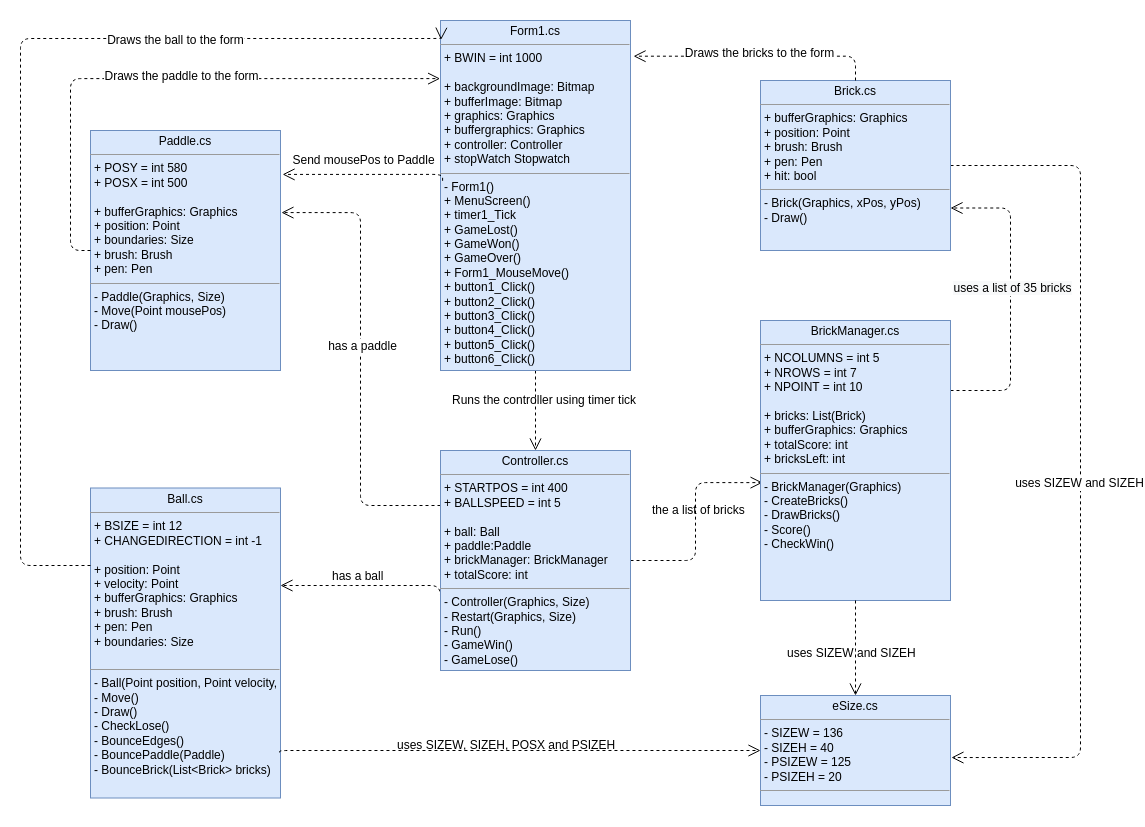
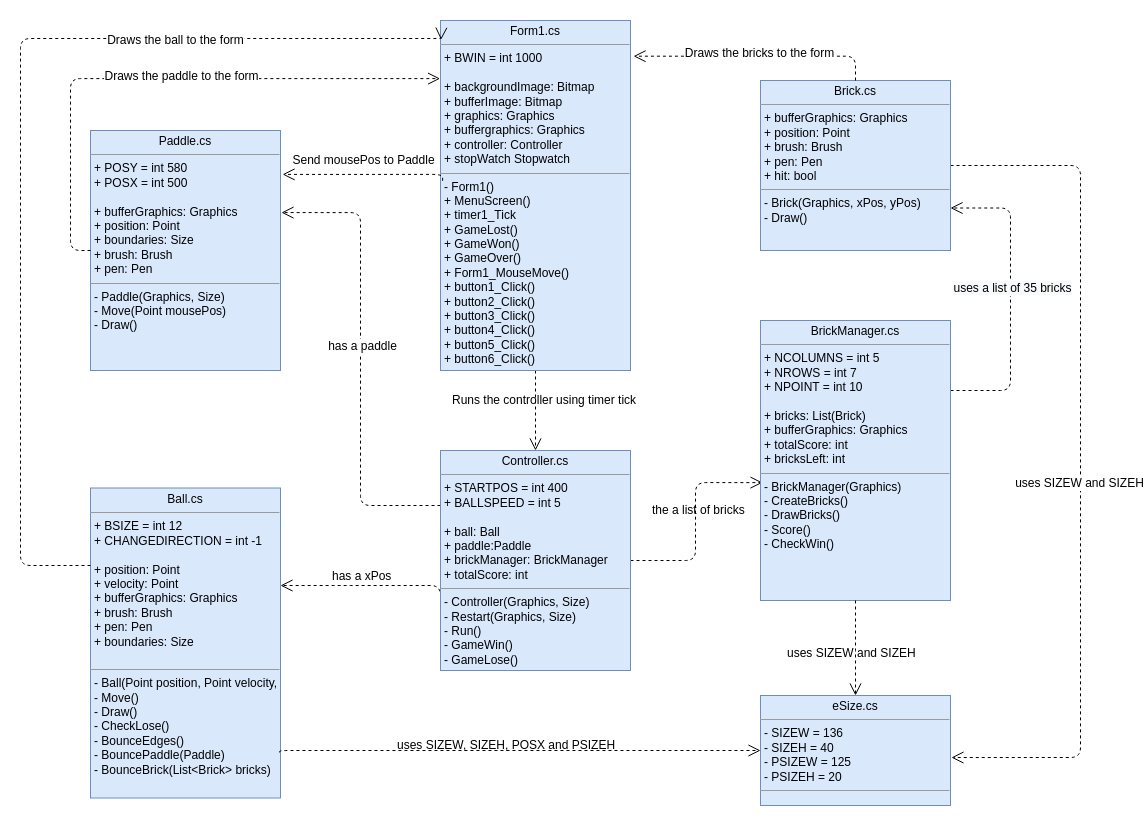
(360, 577) -> (363, 577)
